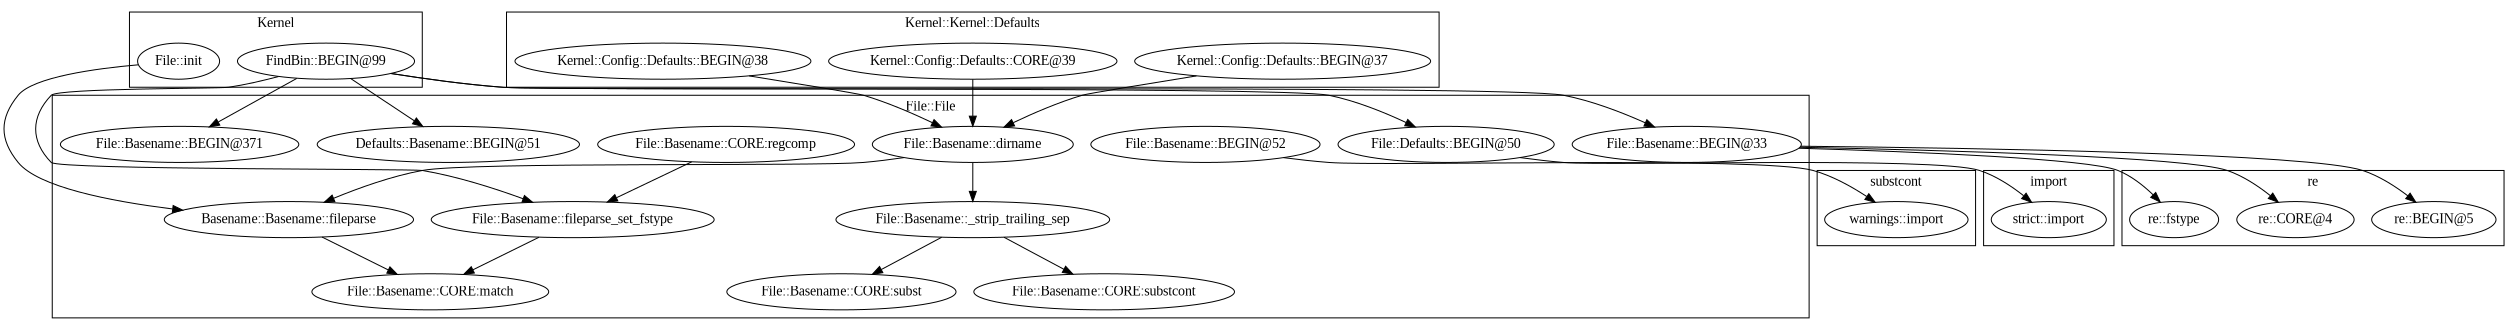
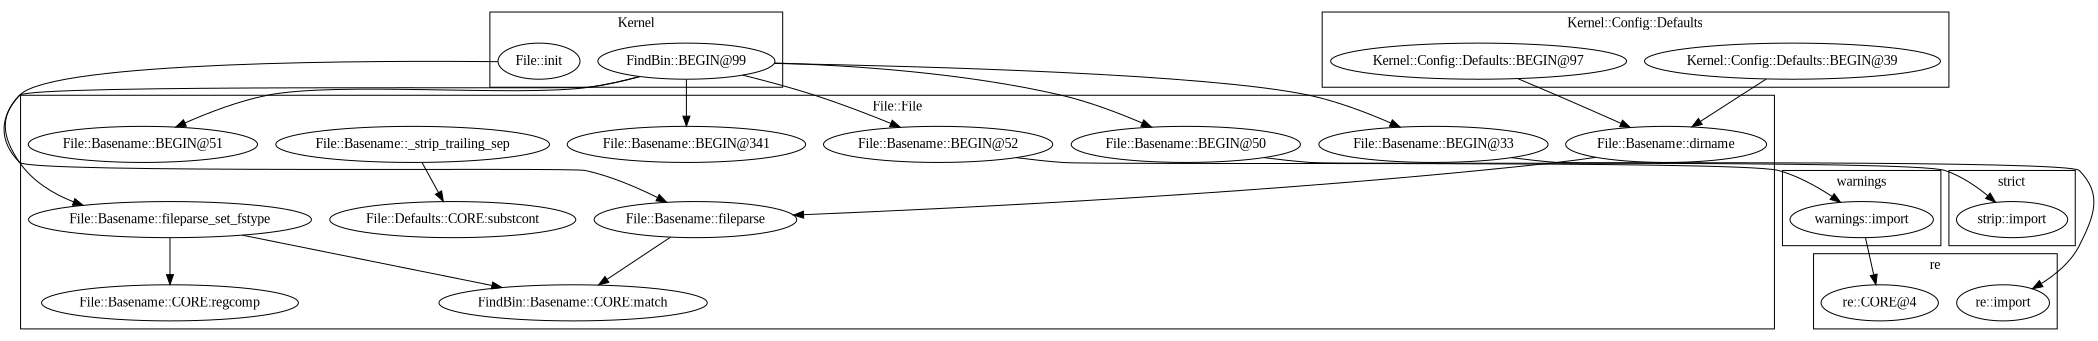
(973, 24) -> (1636, 24)
(663, 61) -> none
(973, 61) -> (1792, 61)
(1283, 61) -> (1479, 61)
none -> (836, 103)
(180, 144) -> (686, 144)
(448, 144) -> (143, 144)
(1446, 144) -> (1186, 144)
(2123, 159) -> (1870, 260)
(973, 177) -> none
(654, 180) -> (170, 256)
(1896, 182) -> (1862, 182)
(2049, 182) -> (2012, 182)
(289, 220) -> (695, 220)
(2049, 220) -> (2012, 220)
(2174, 220) -> (2003, 303)
(2434, 220) -> none
(430, 292) -> (573, 303)
(841, 292) -> none
(1104, 292) -> (453, 220)
